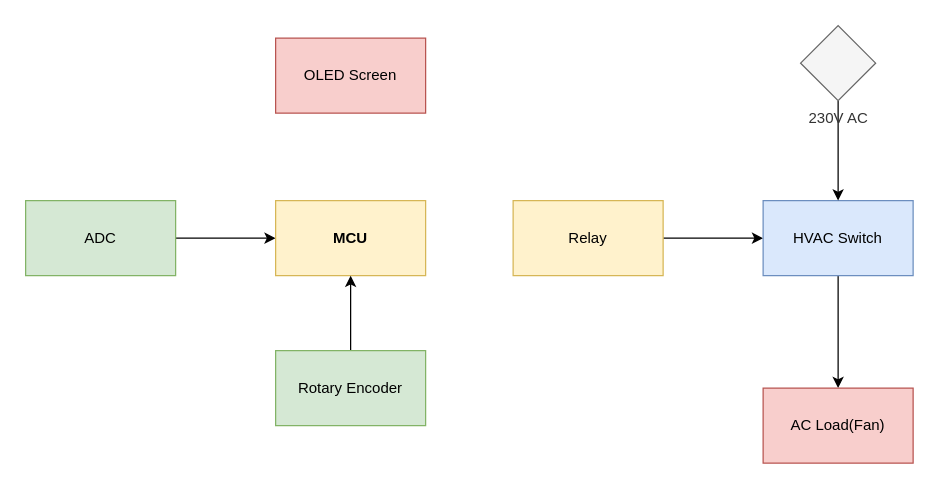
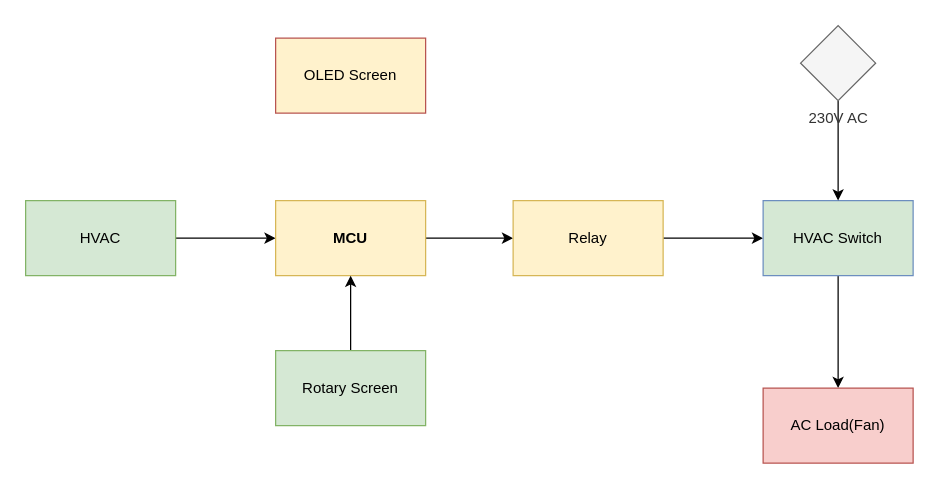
(351, 76) -> (351, 76)
(101, 238) -> (101, 238)
none -> (465, 238)
(838, 238) -> (838, 238)
(351, 388) -> (351, 388)
